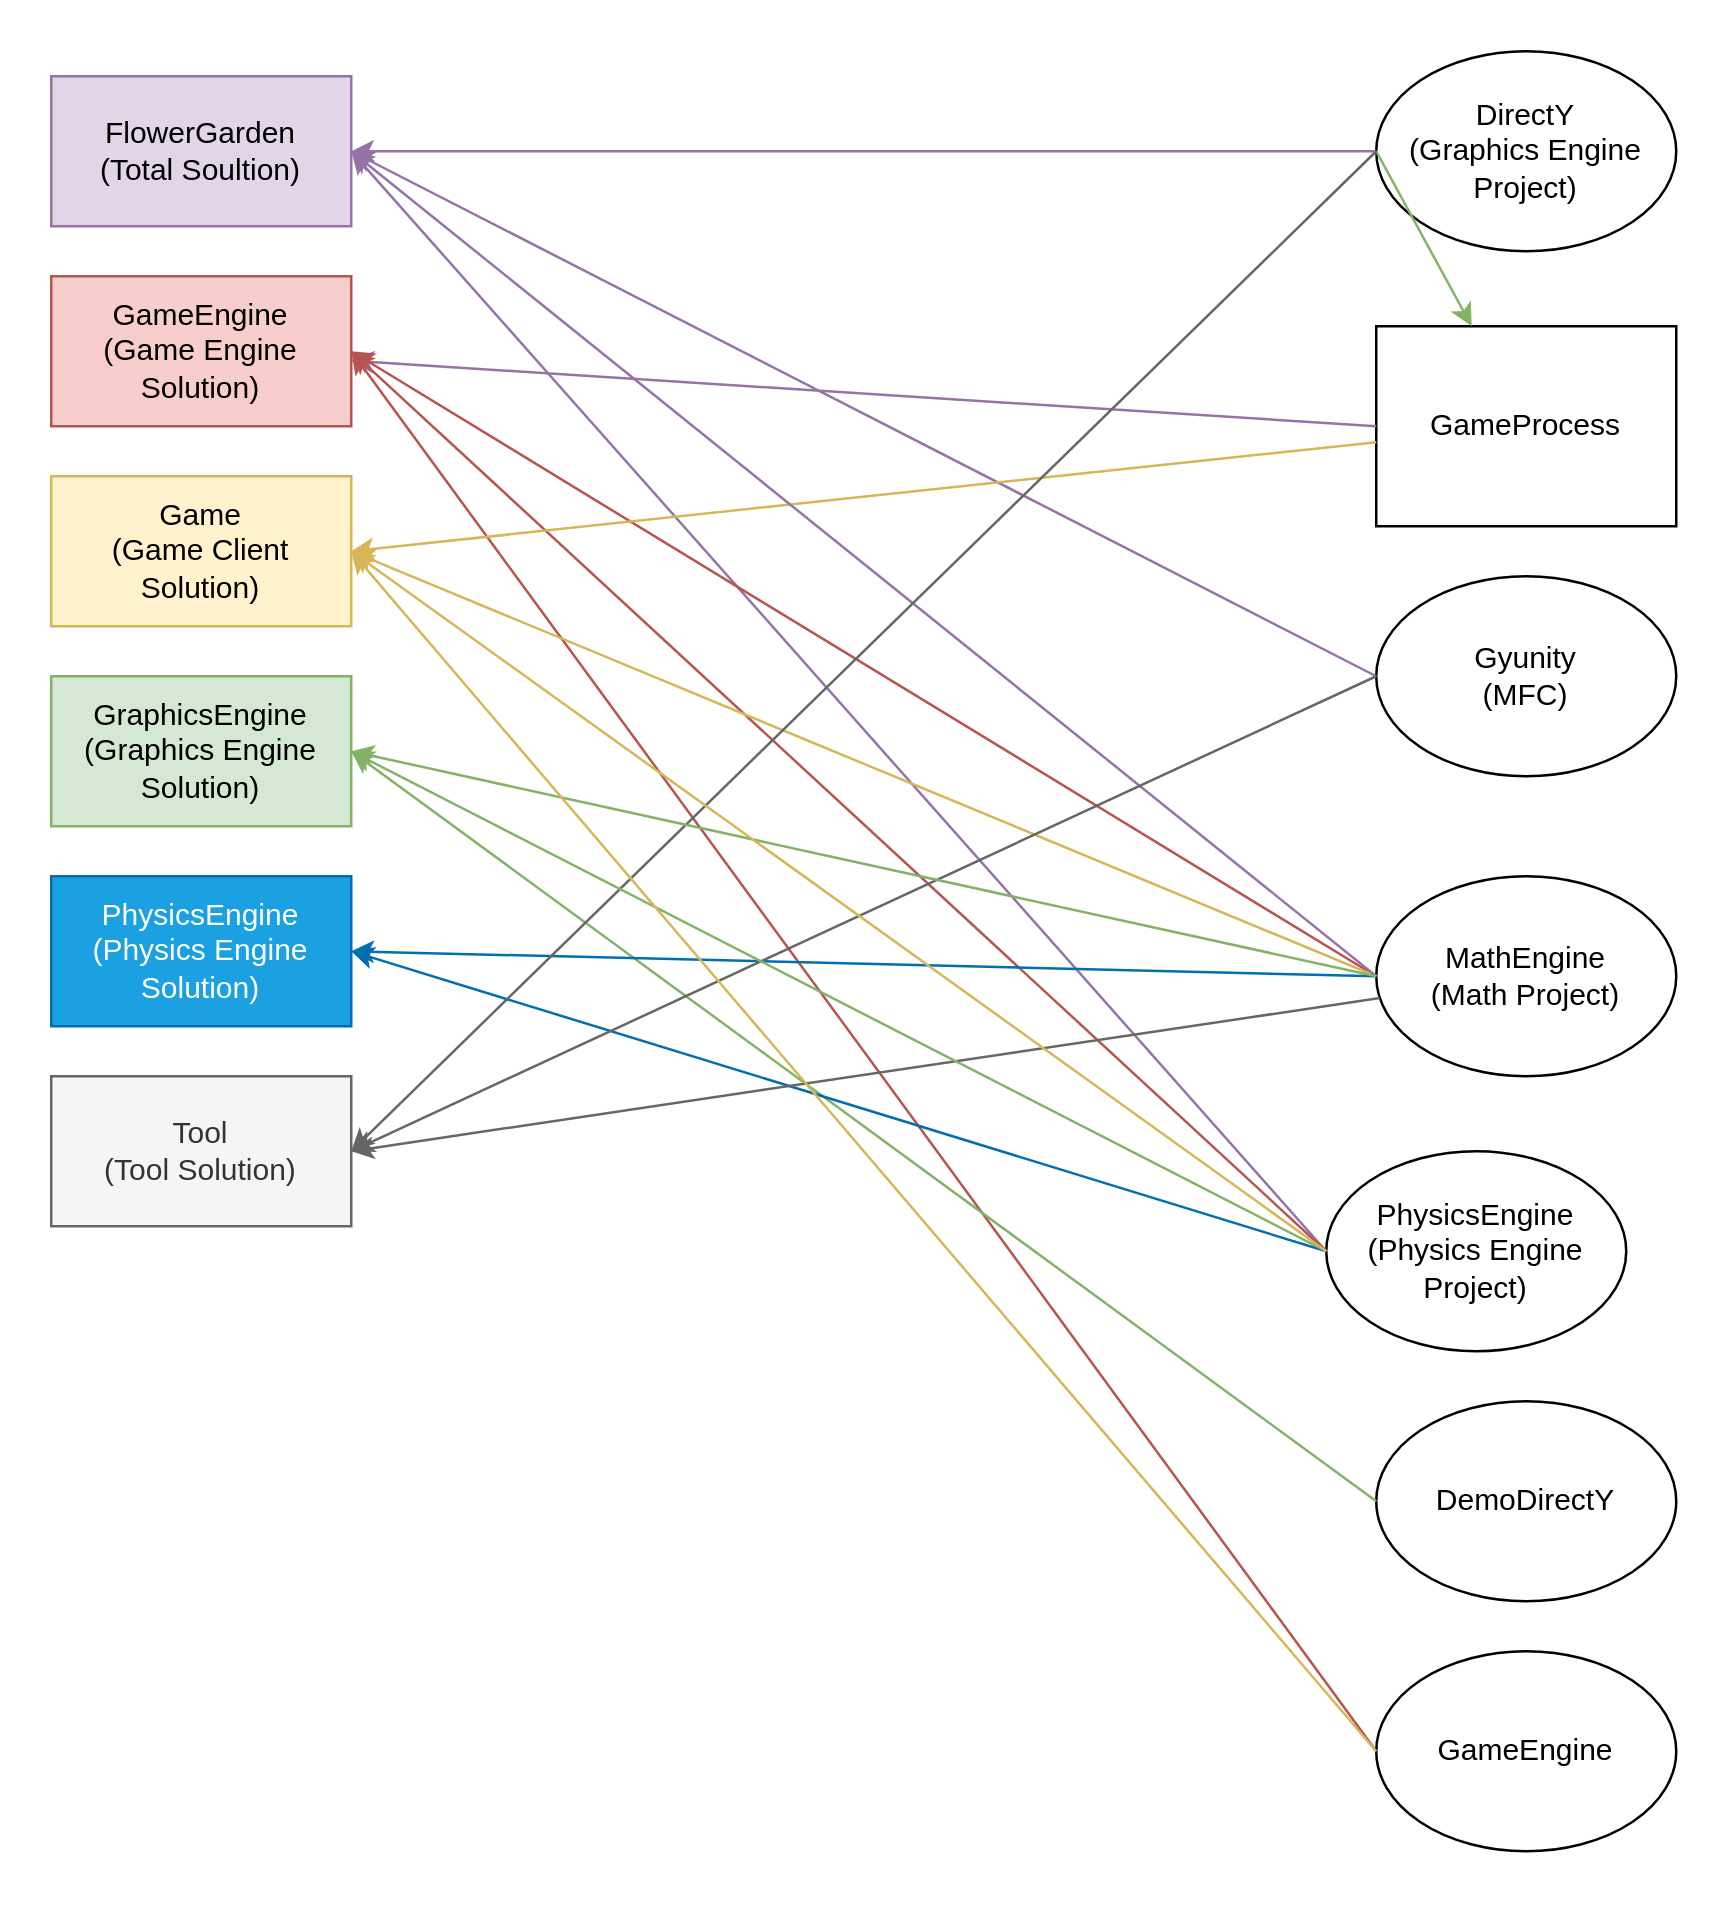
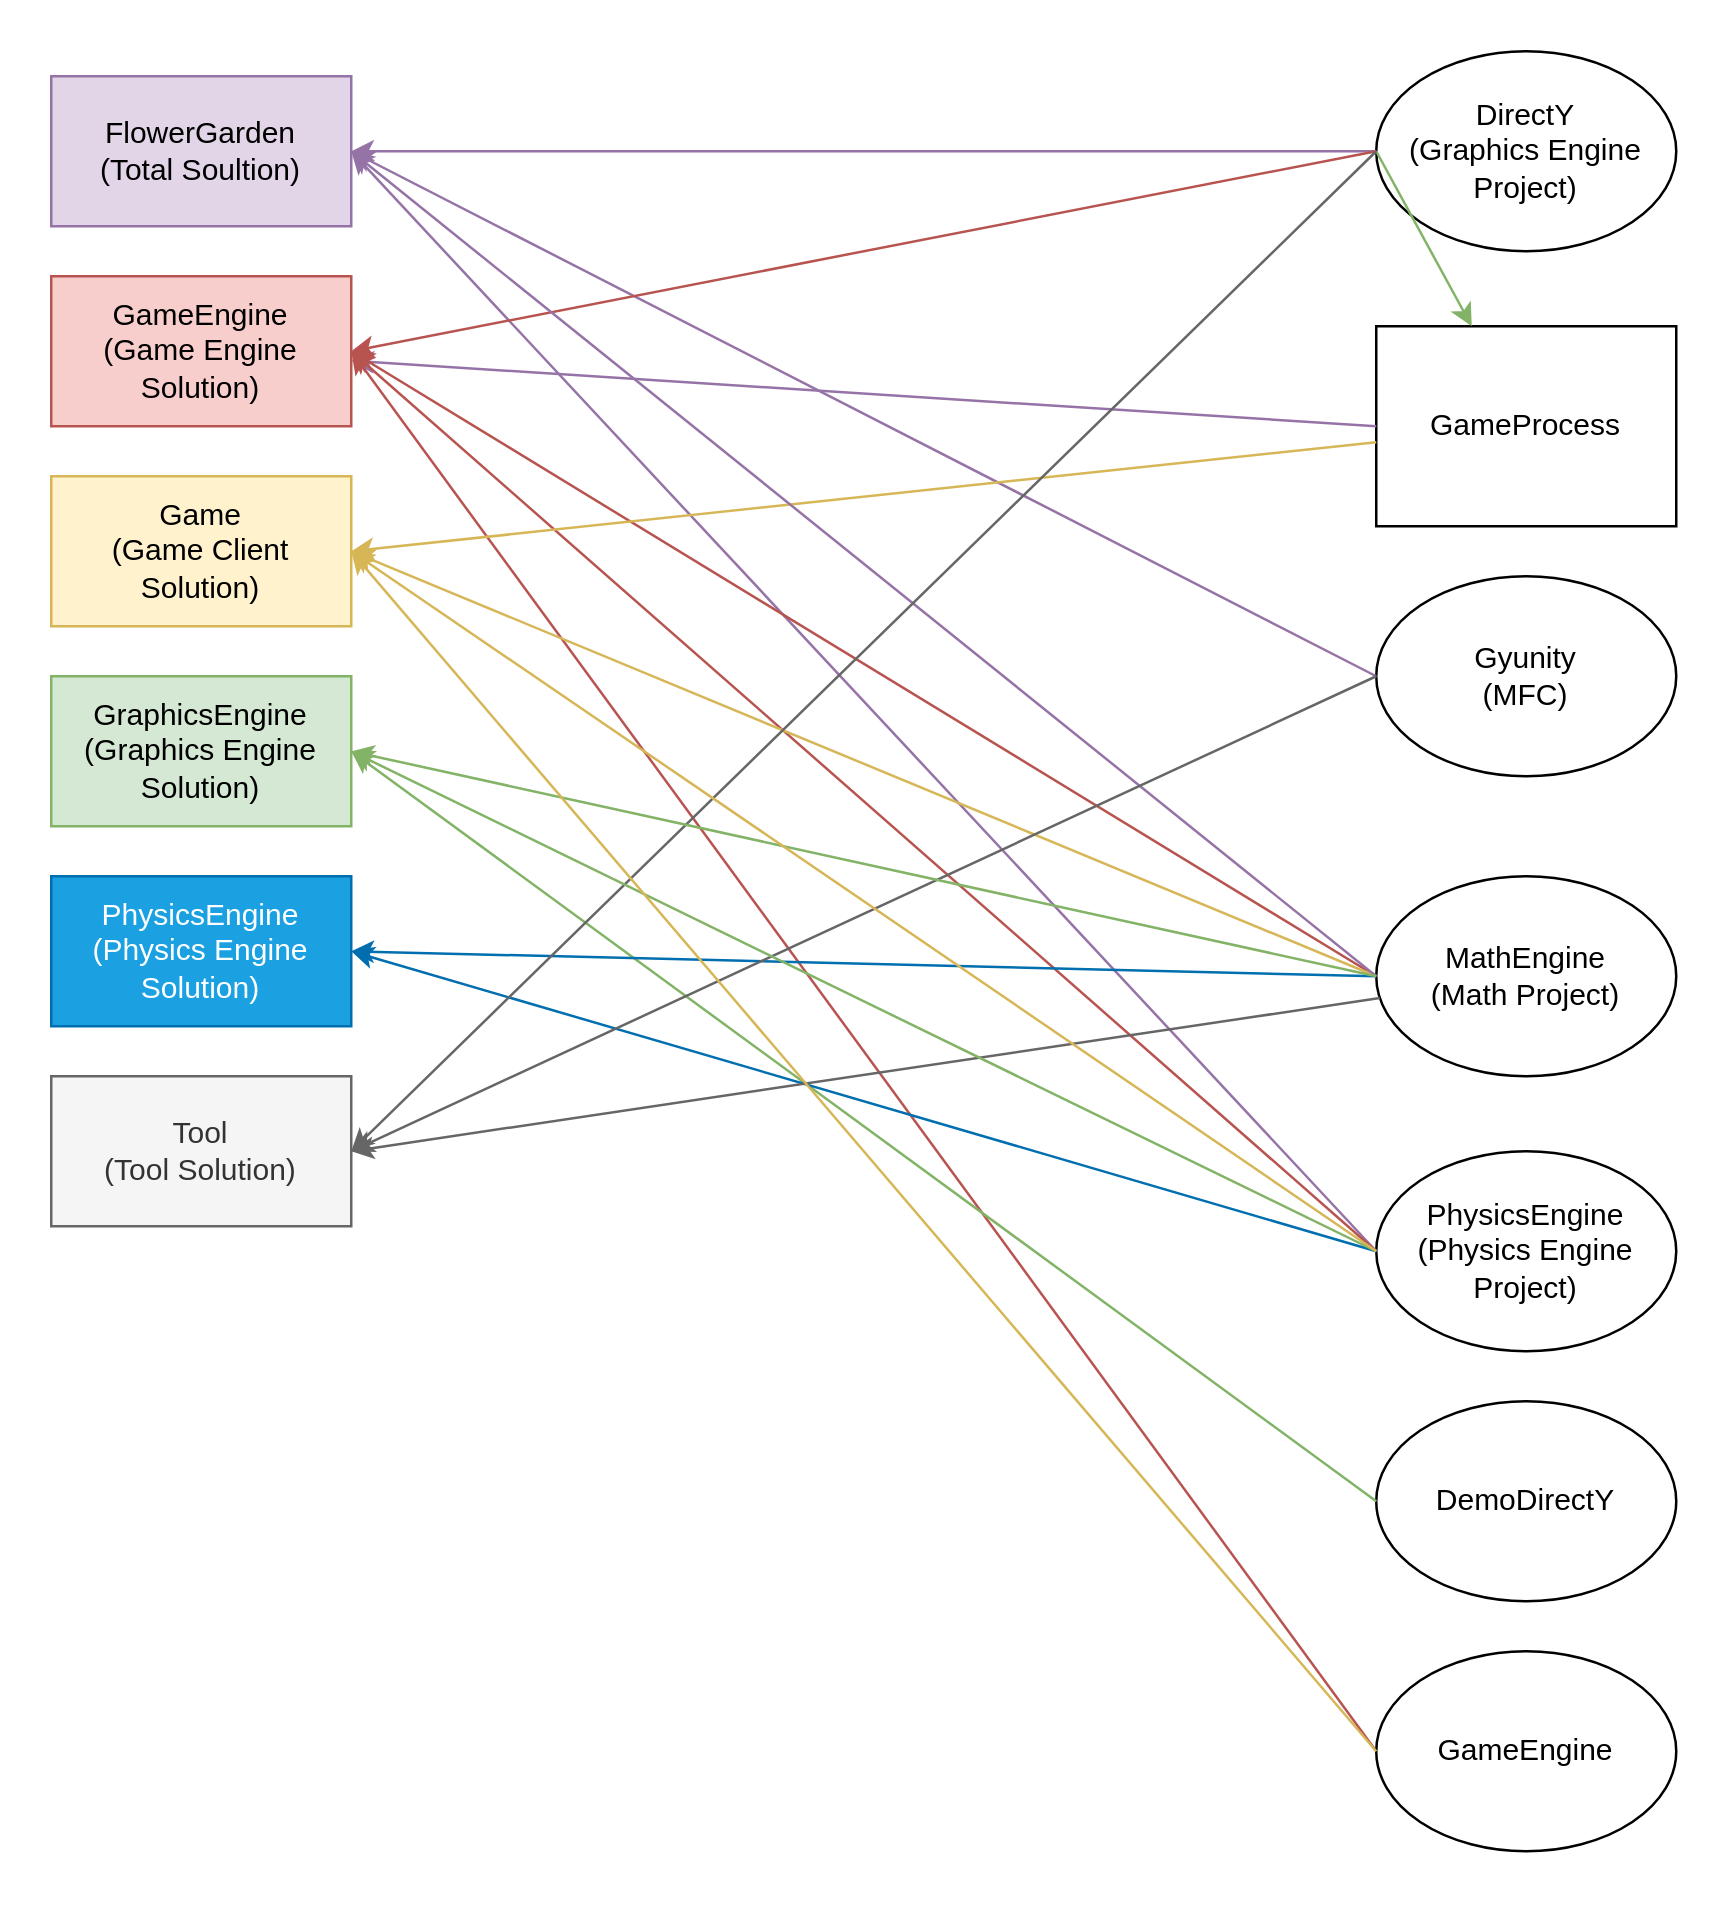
none -> (1001, 224)
(1476, 1251) -> (1526, 1251)
